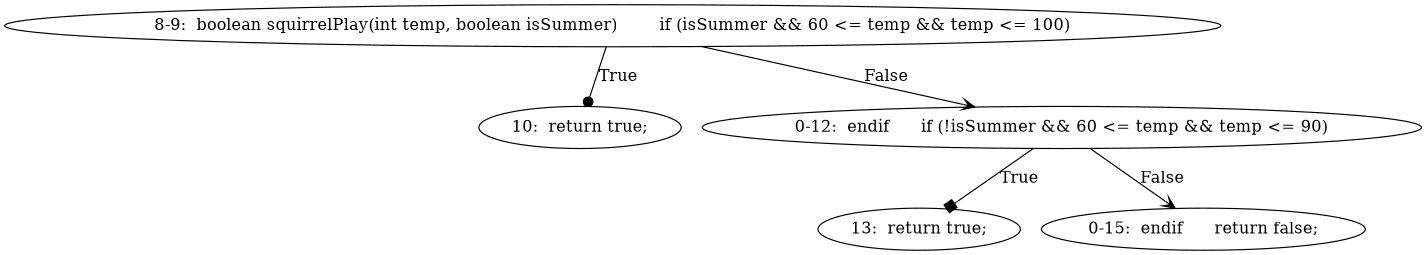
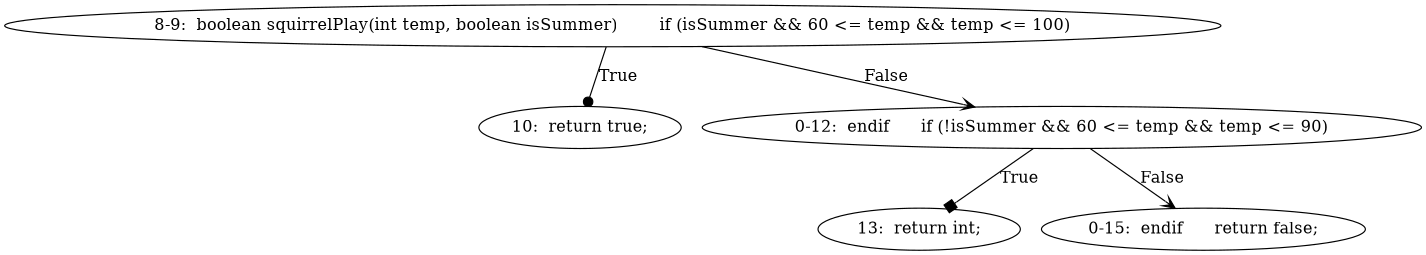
(919, 229) -> (919, 229)
